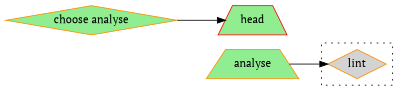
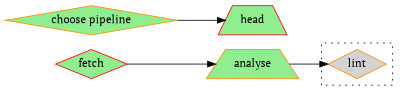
(91, 20) -> (91, 20)
none -> (91, 64)
